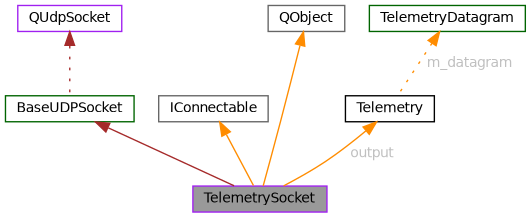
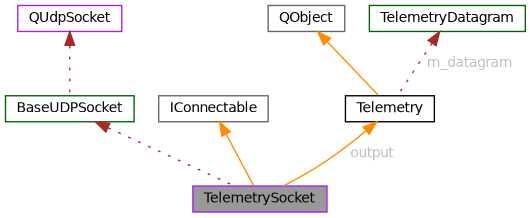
(415, 69) -> (415, 69)
(282, 116) -> (353, 68)
(171, 157) -> (171, 157)
